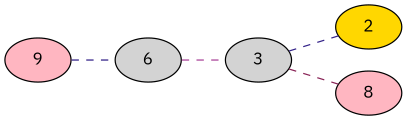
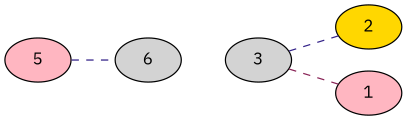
(38, 60) -> (38, 60)
(204, 60) -> none
(369, 93) -> (369, 93)
